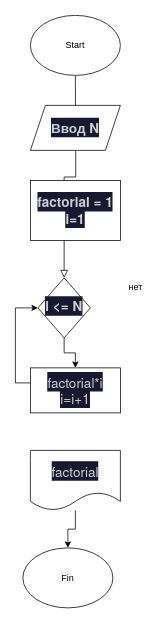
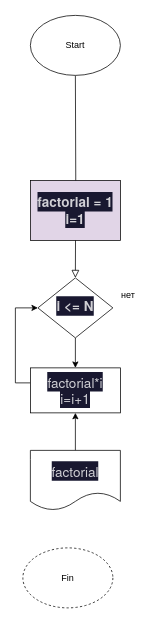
(75, 128) -> none
(75, 210) -> (75, 210)
(135, 288) -> (128, 295)
(64, 308) -> (75, 308)
(75, 524) -> (75, 434)
(68, 578) -> (68, 578)
